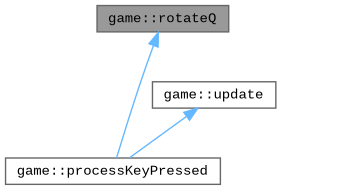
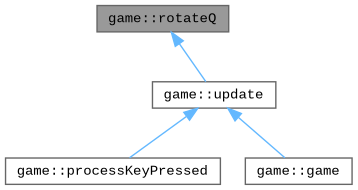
(134, 101) -> (193, 63)
none -> (299, 171)
